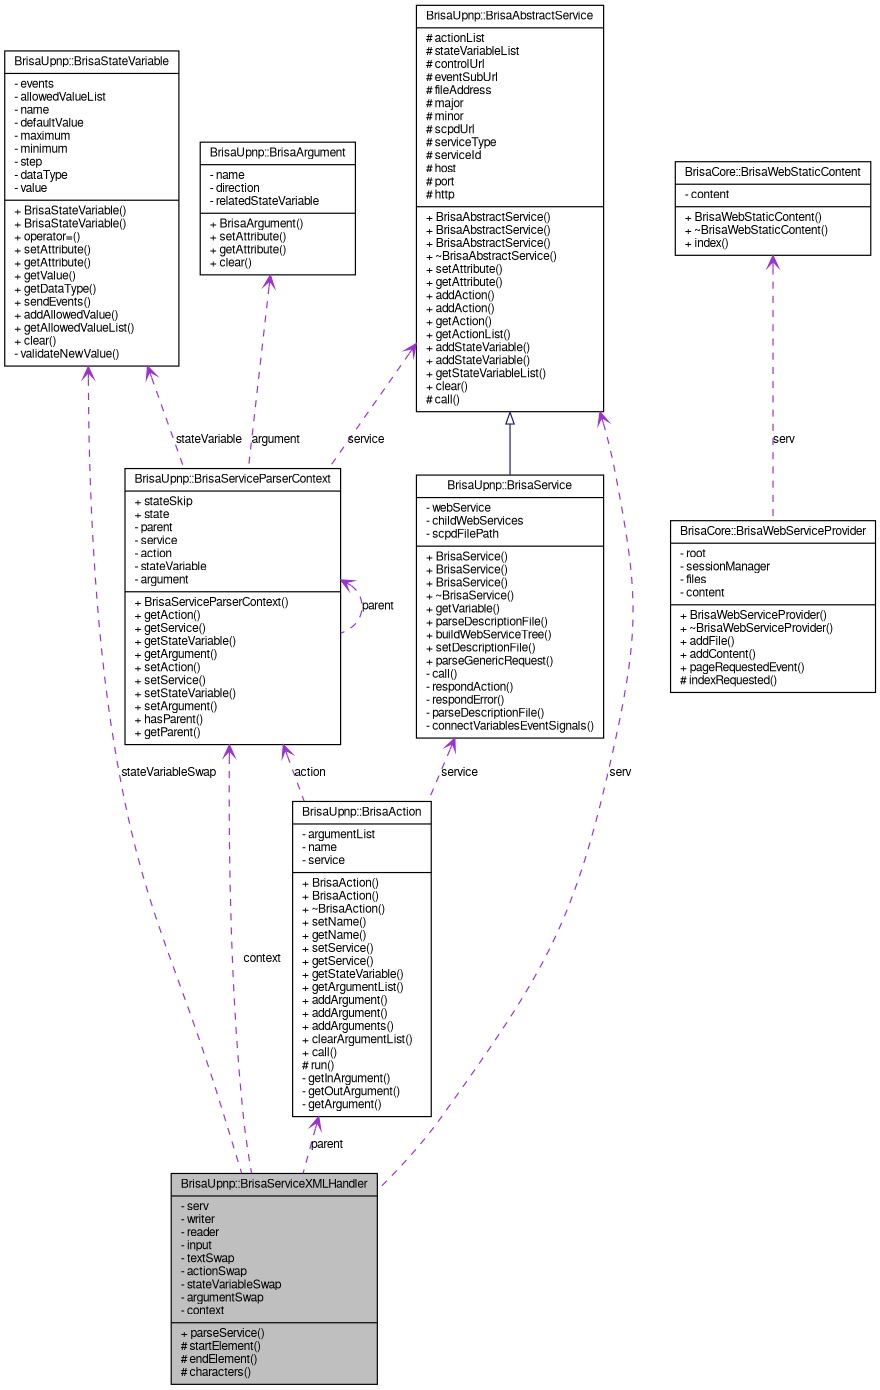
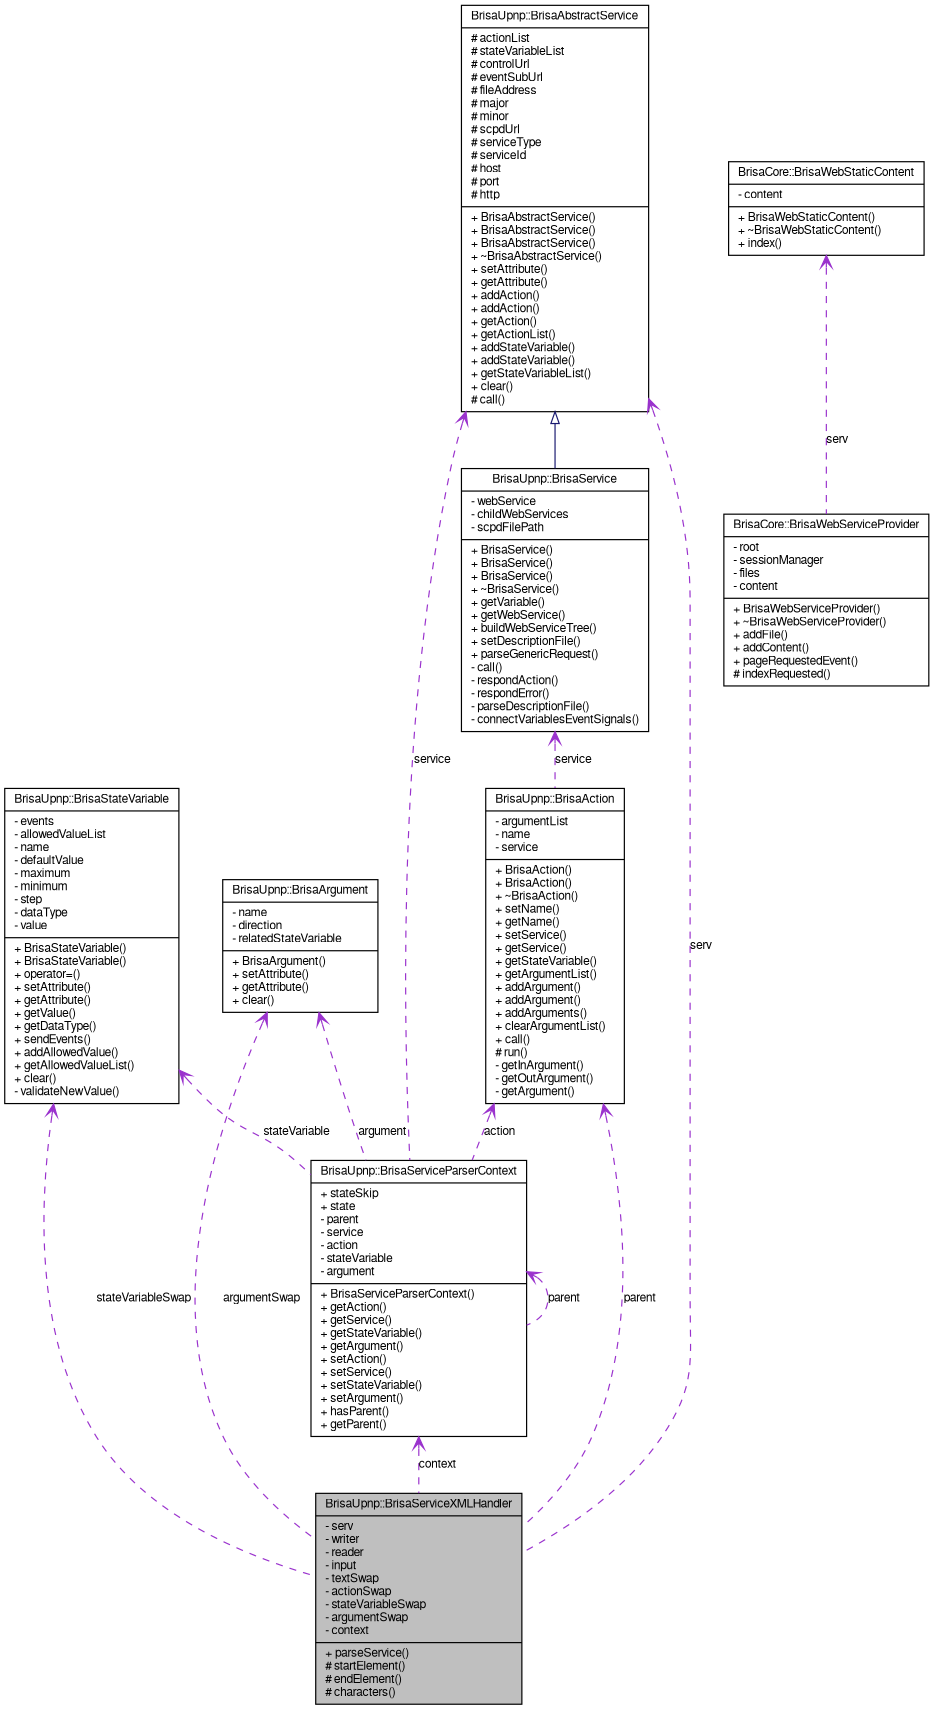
(487, 622) -> (518, 615)
(296, 779) -> (481, 1138)
none -> (196, 1297)
